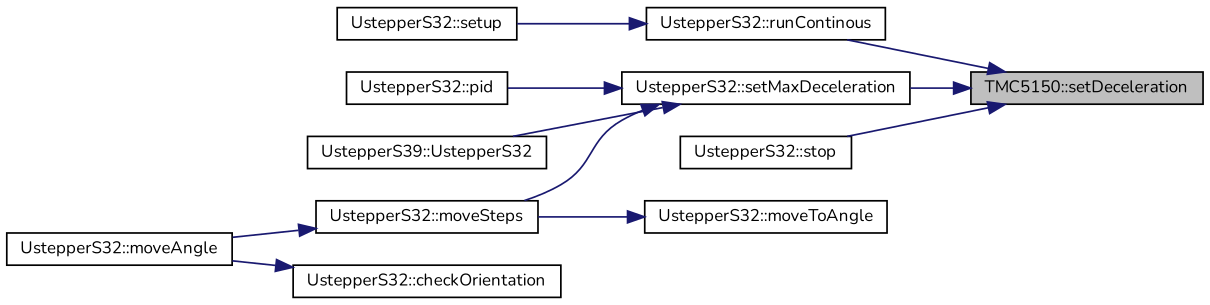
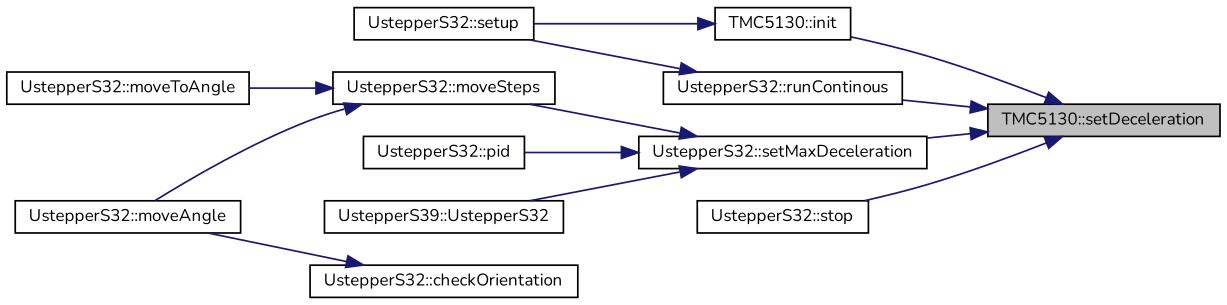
none -> (783, 24)
(1087, 88) -> (1104, 120)
(583, 217) -> (283, 88)
